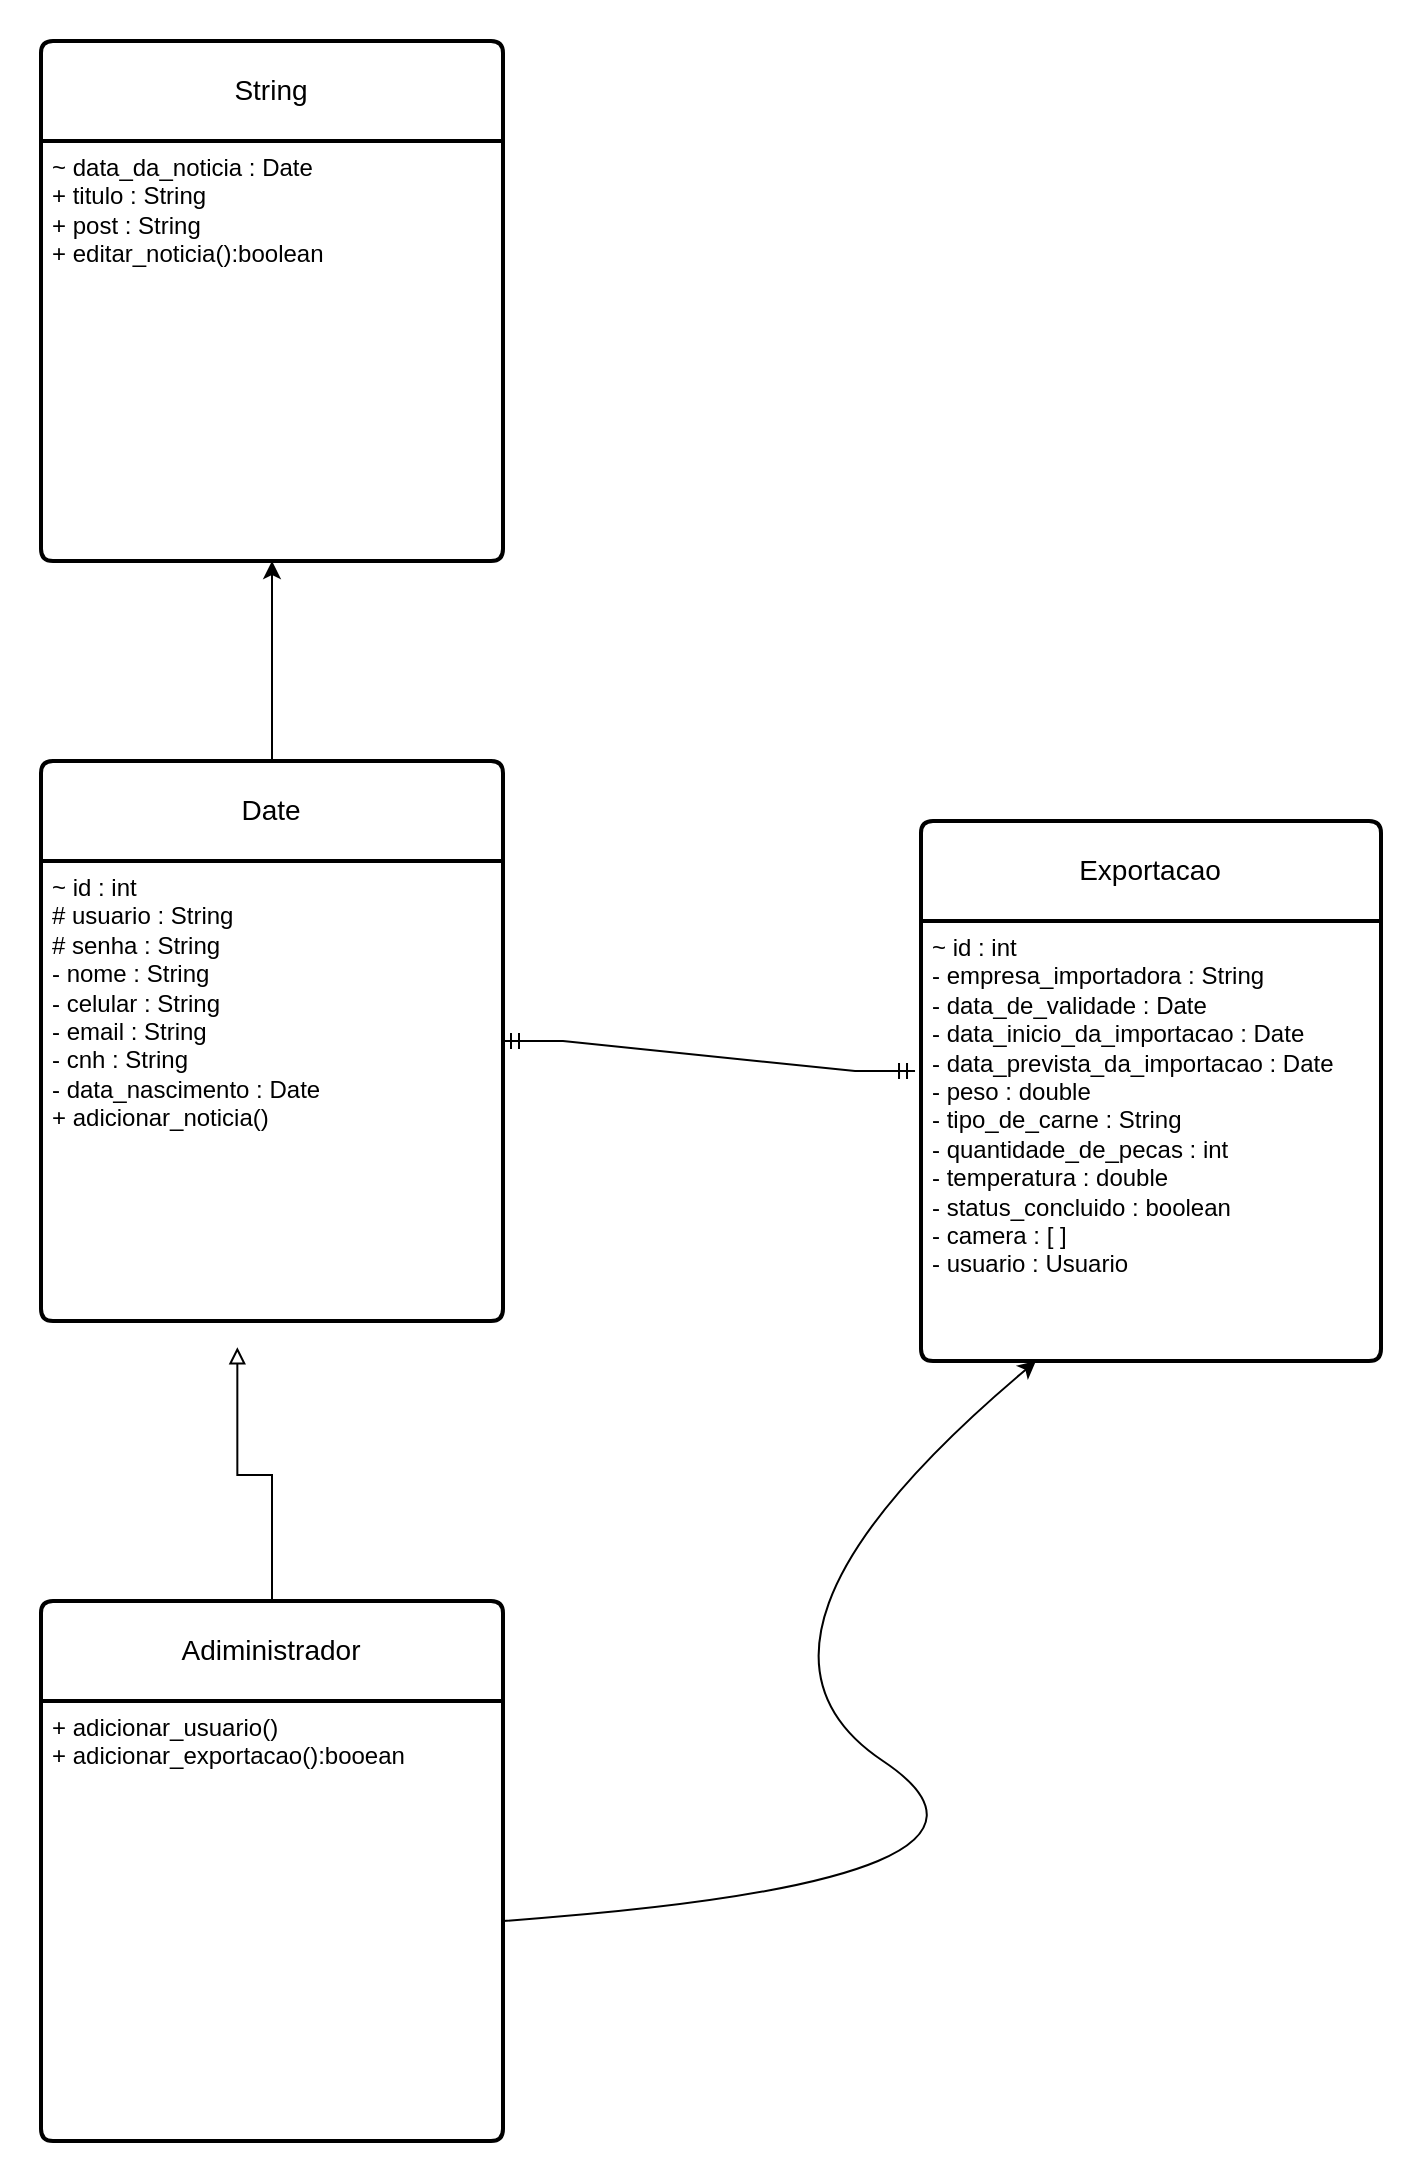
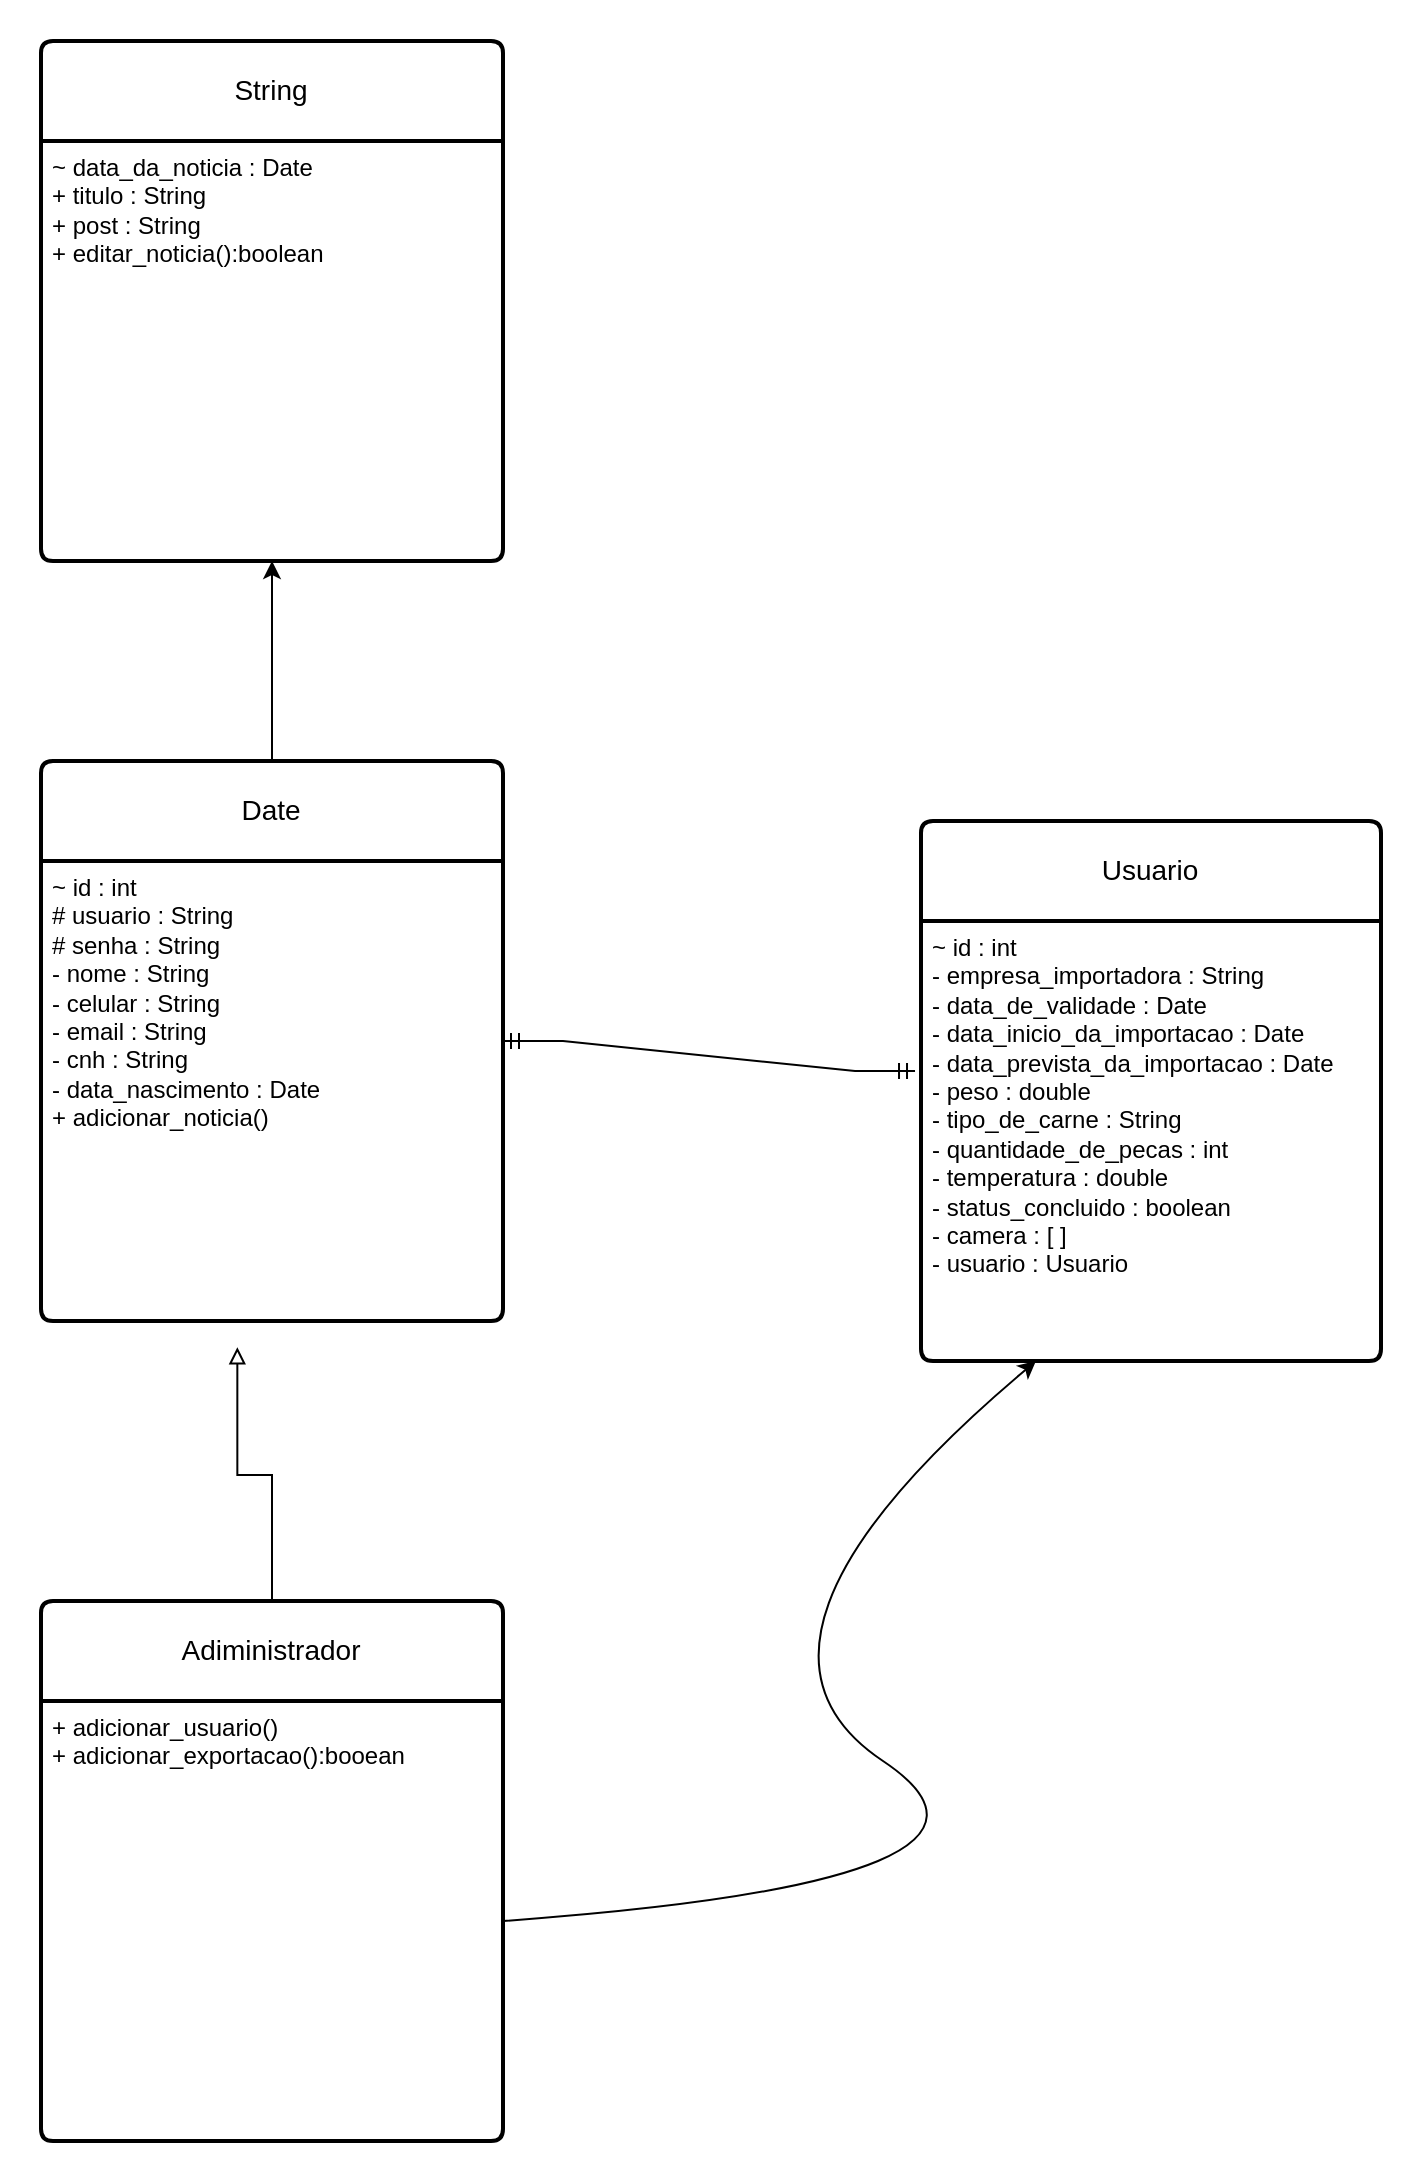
(1151, 871) -> (1151, 871)
